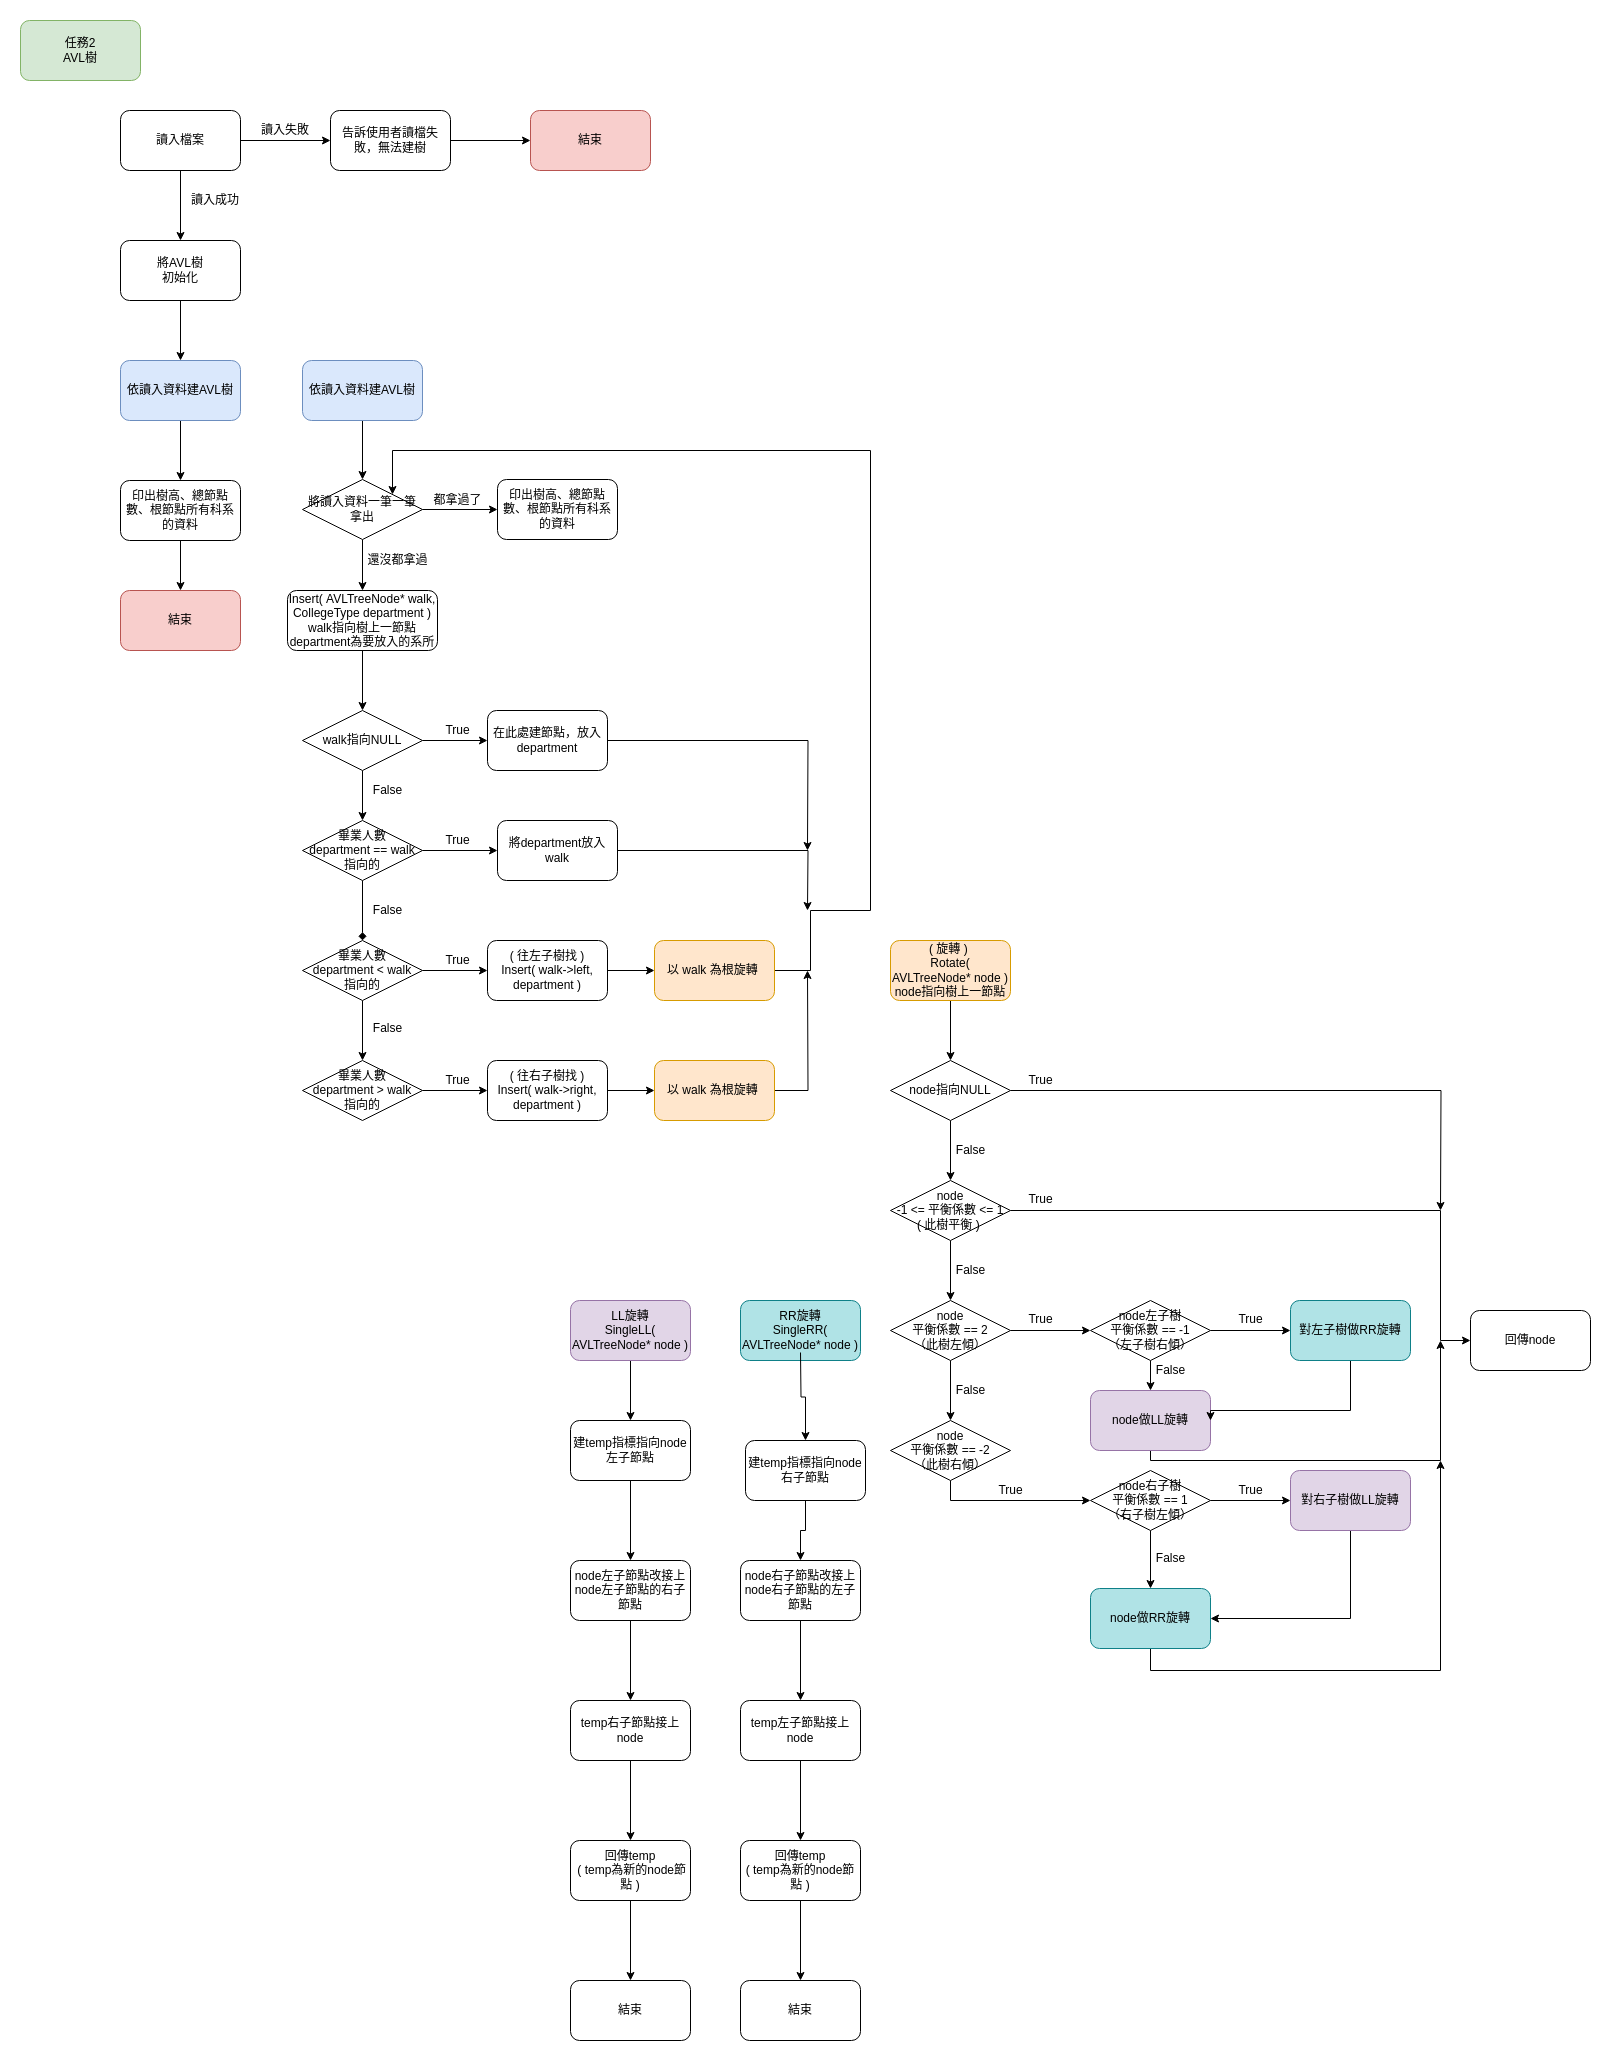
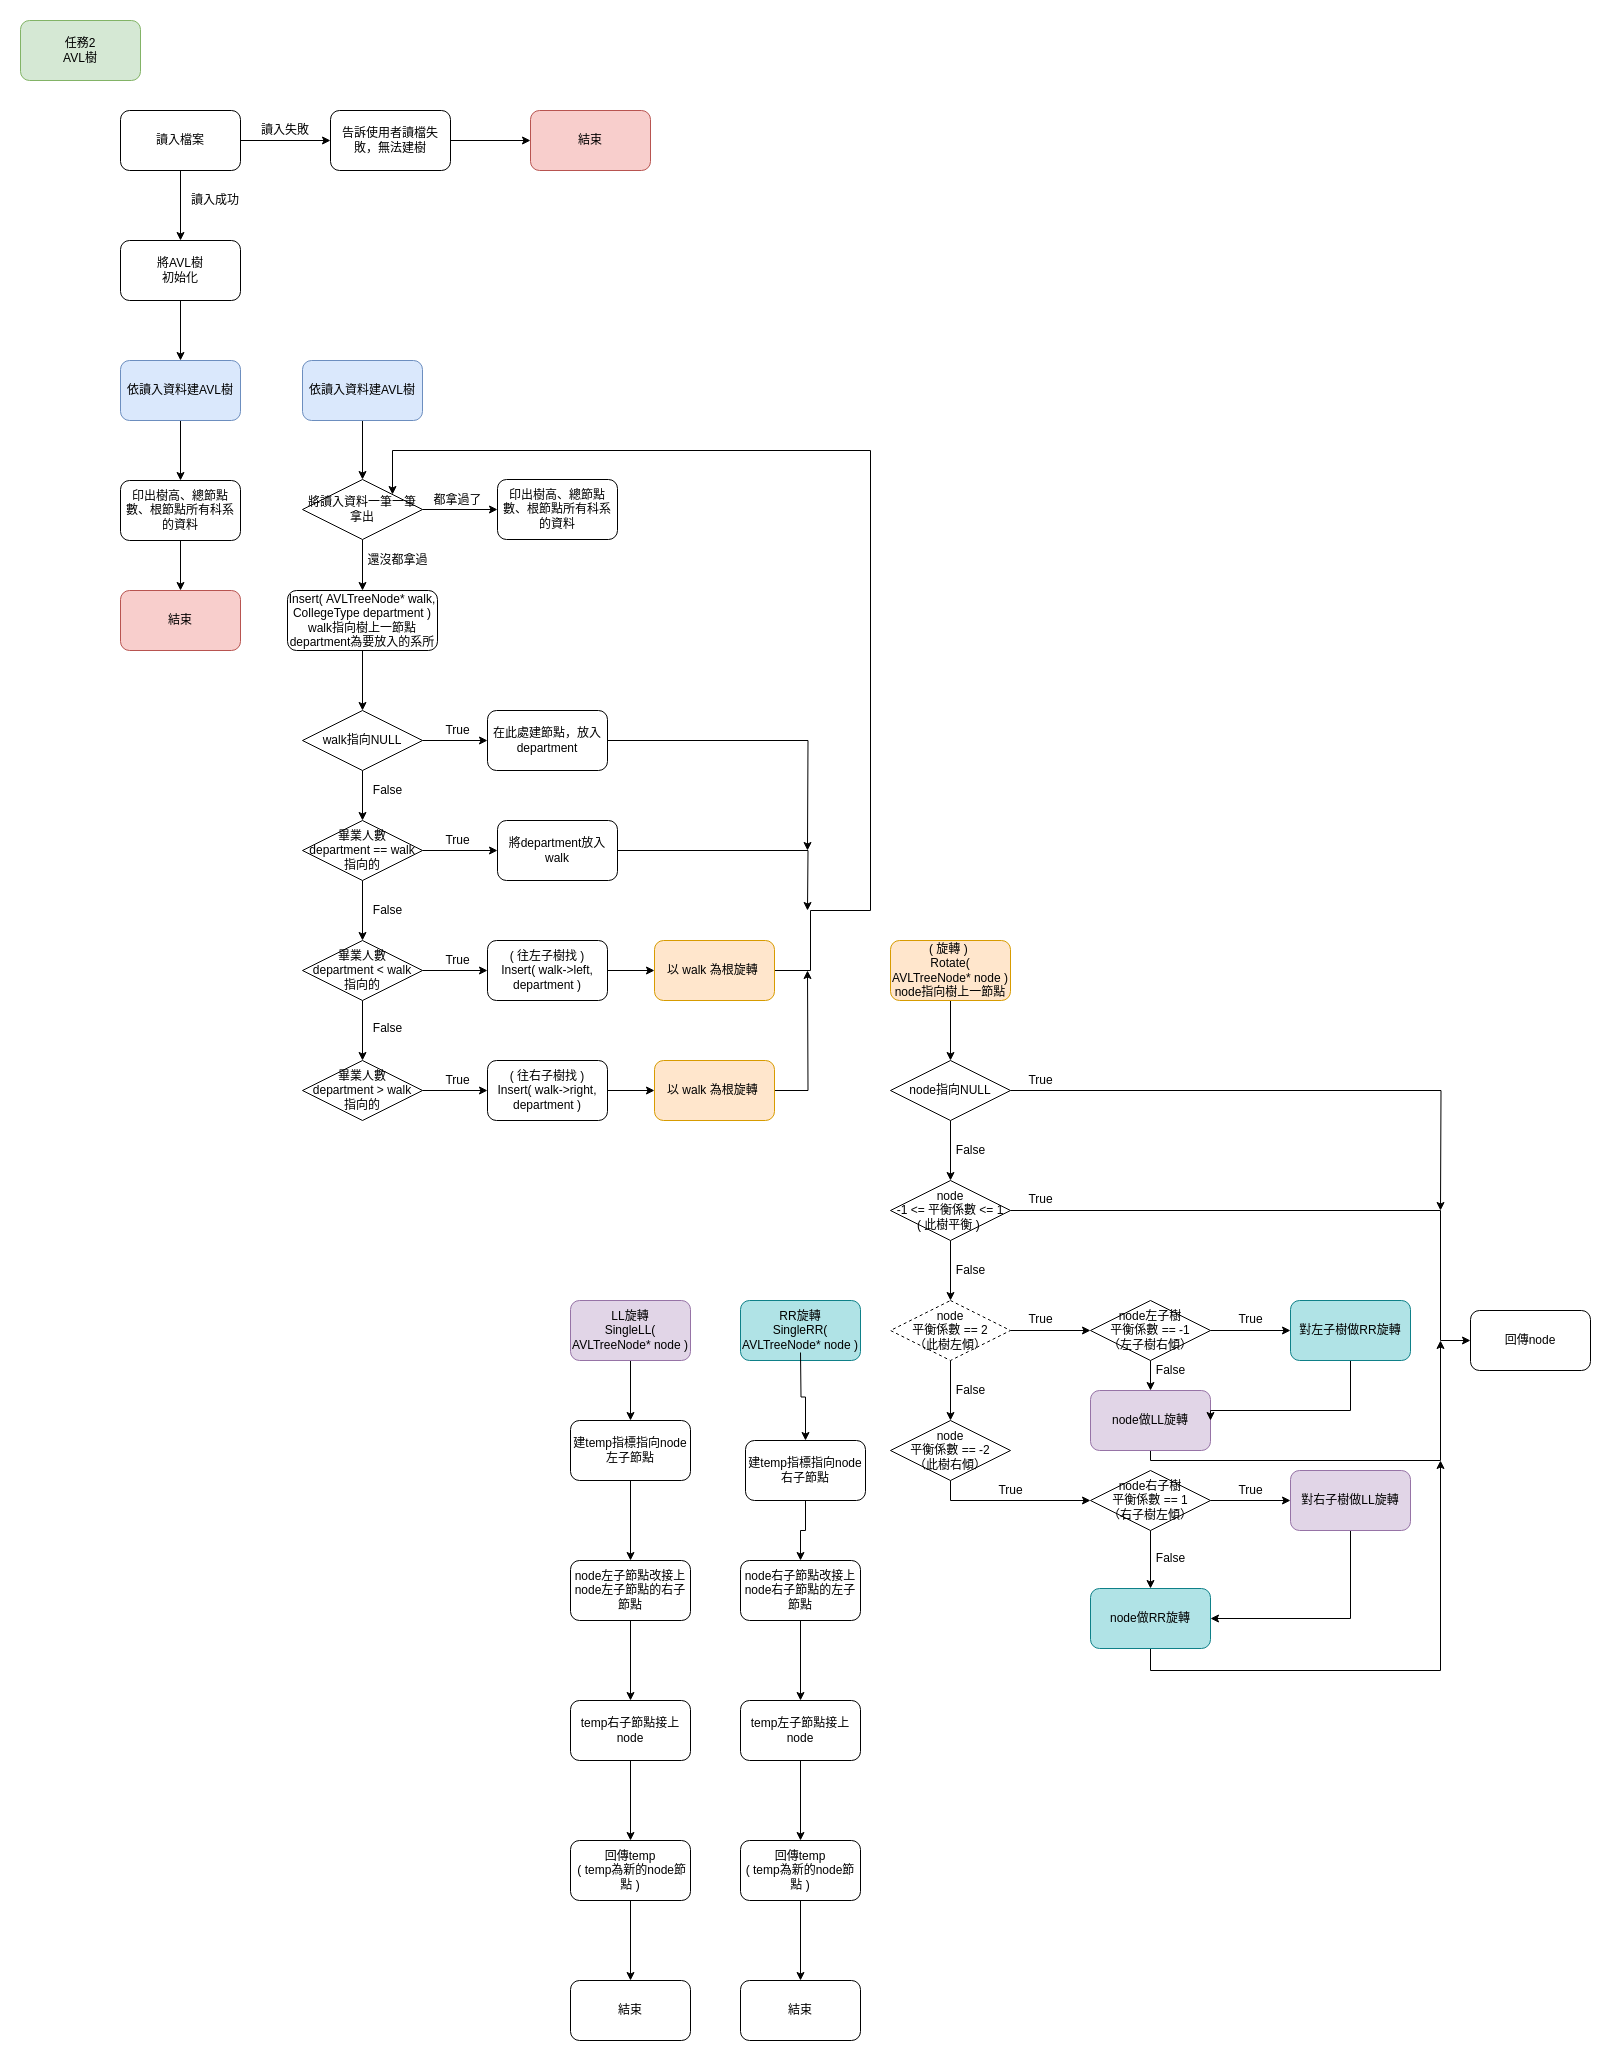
(363, 932) -> (363, 932)
(951, 1331) -> (951, 1331)
